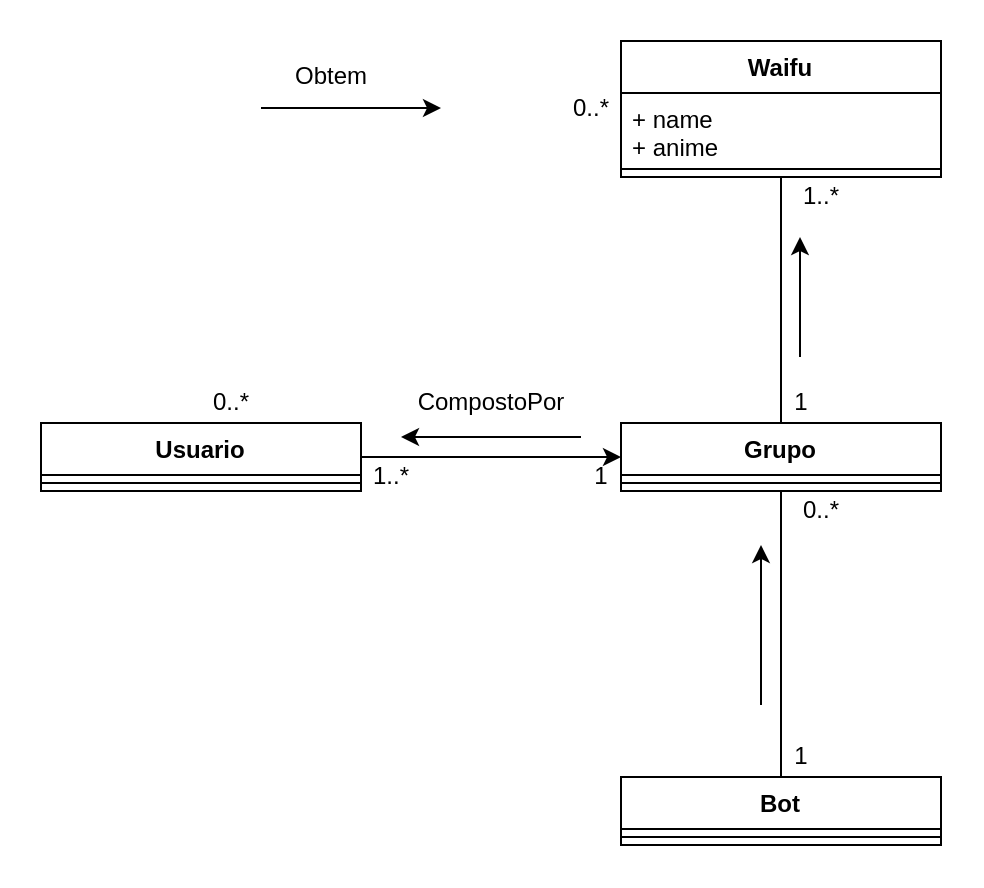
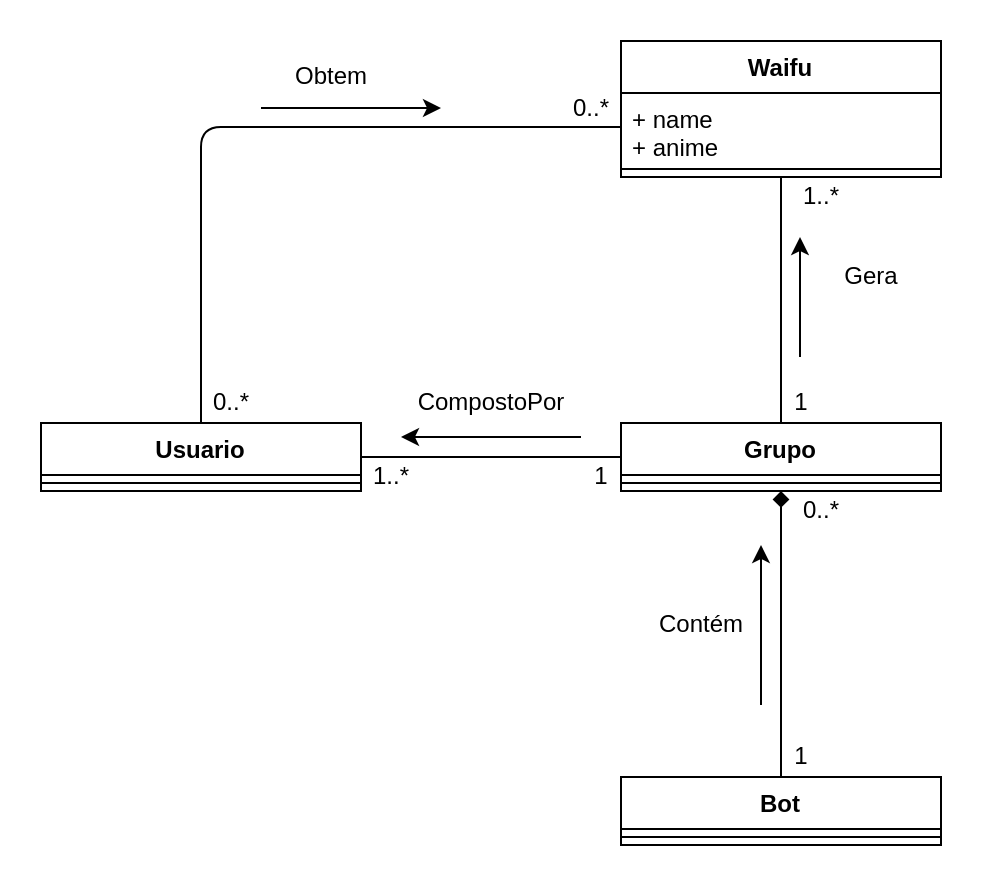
none -> (268, 127)
none -> (871, 277)
(606, 457) -> (611, 457)
(781, 501) -> (781, 507)
none -> (701, 625)
